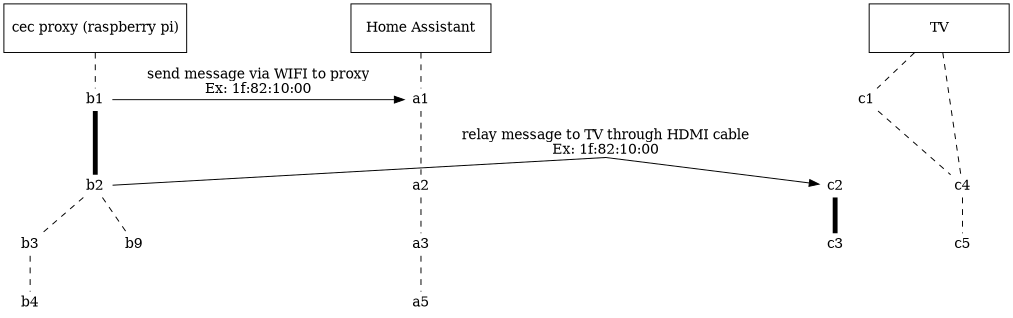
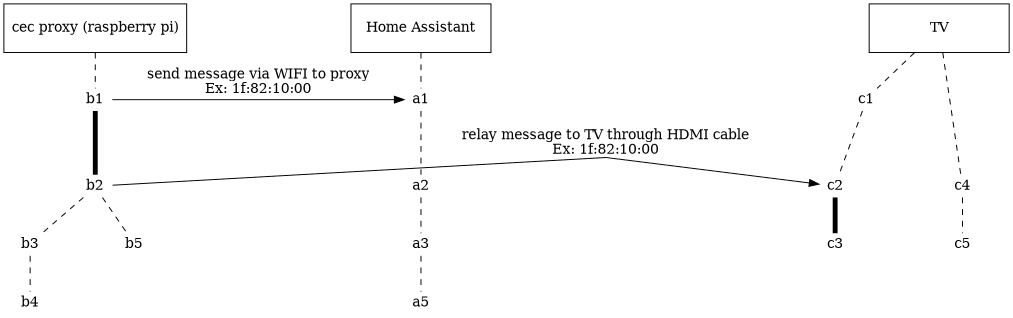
(914, 143) -> (851, 143)
(134, 245) -> (134, 245)
